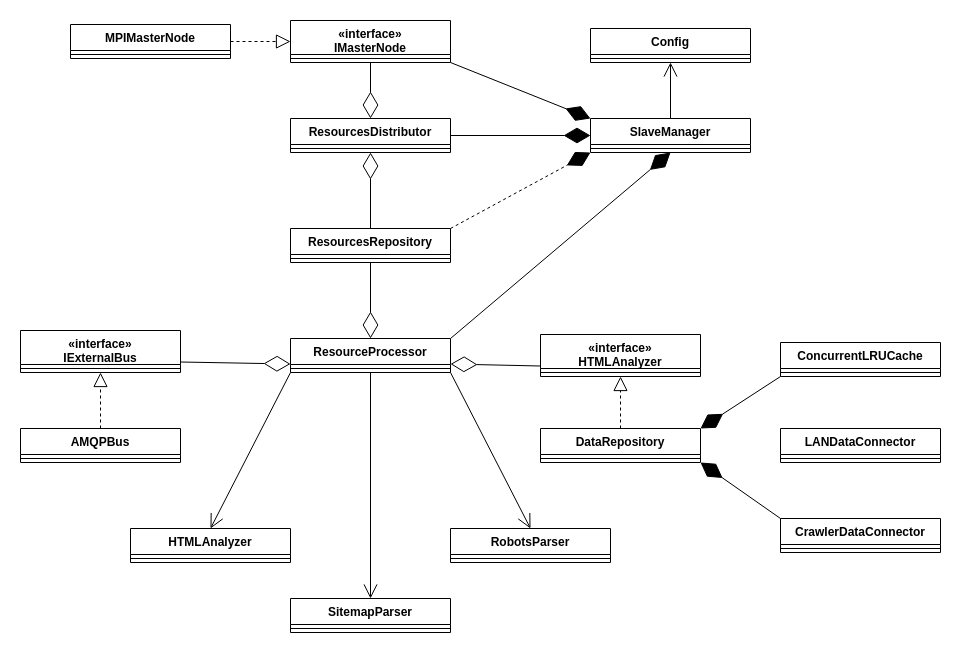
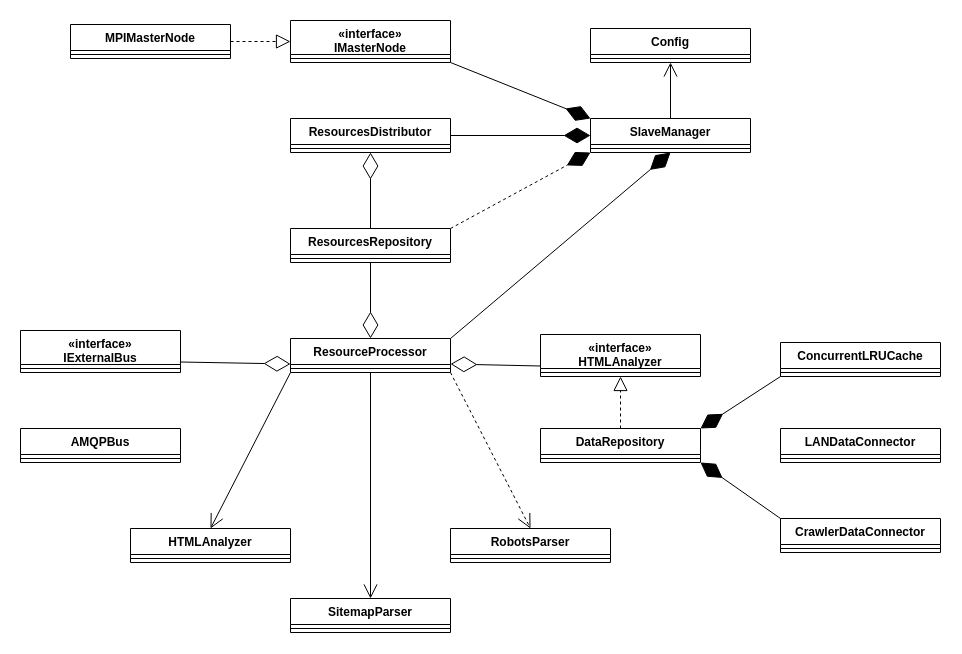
(371, 78) -> none
(101, 408) -> none
(489, 448) -> (489, 448)
